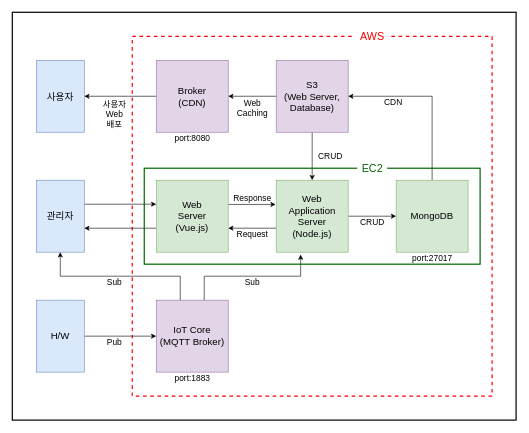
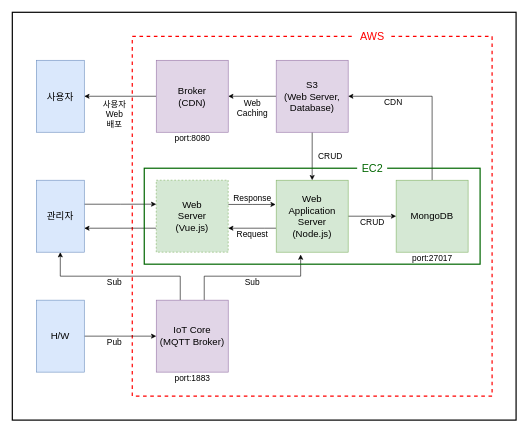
(192, 216) -> (192, 216)
